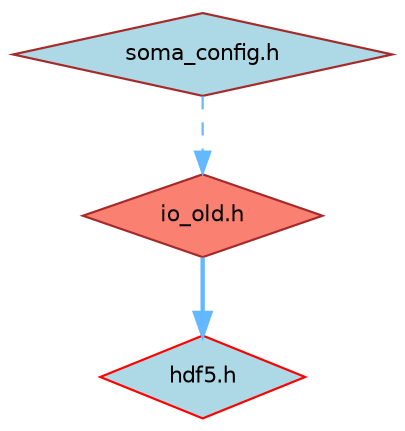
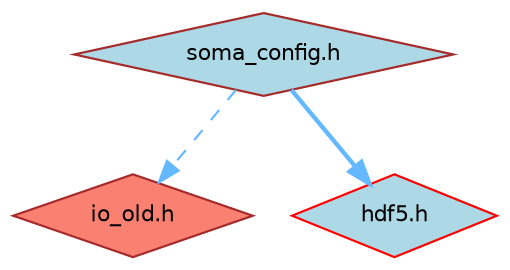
(203, 285) -> (323, 128)
